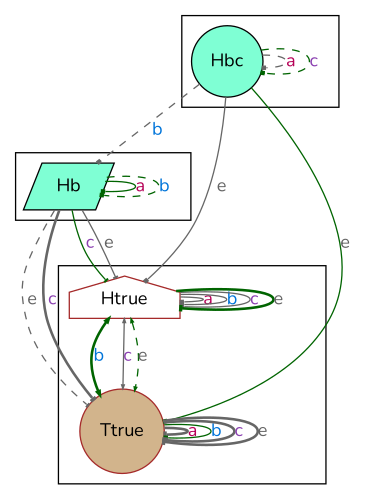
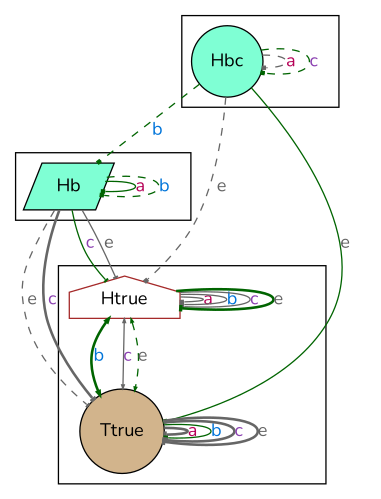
(150, 122) -> (150, 122)
(206, 197) -> (206, 197)
(122, 431) -> (122, 431)
